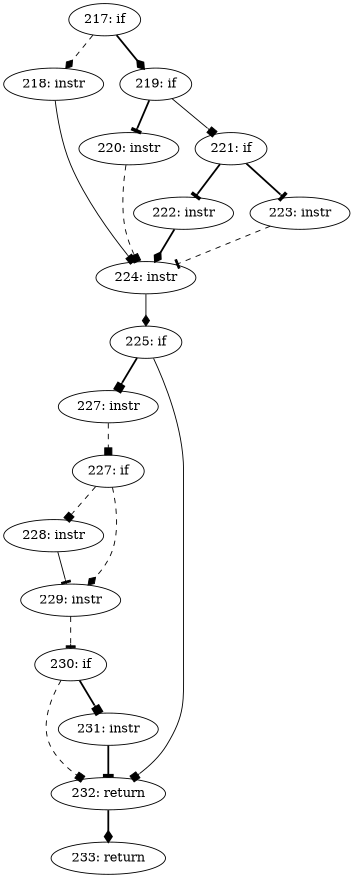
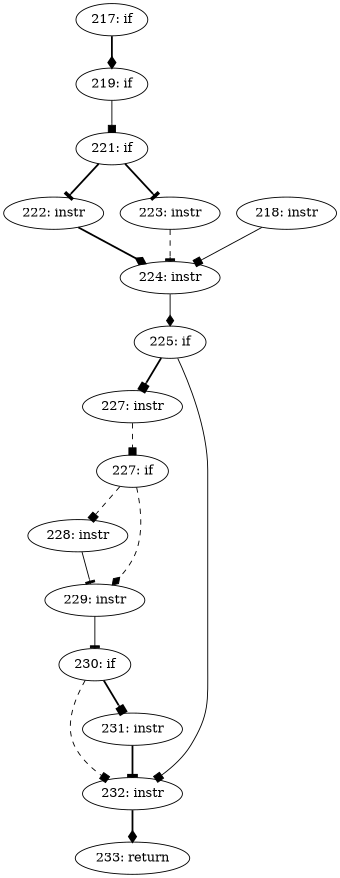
(83, 47) -> none
(129, 149) -> none
(71, 630) -> (95, 630)
(108, 794) -> (132, 794)
